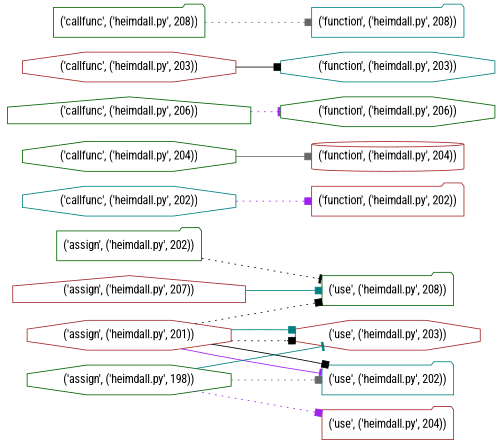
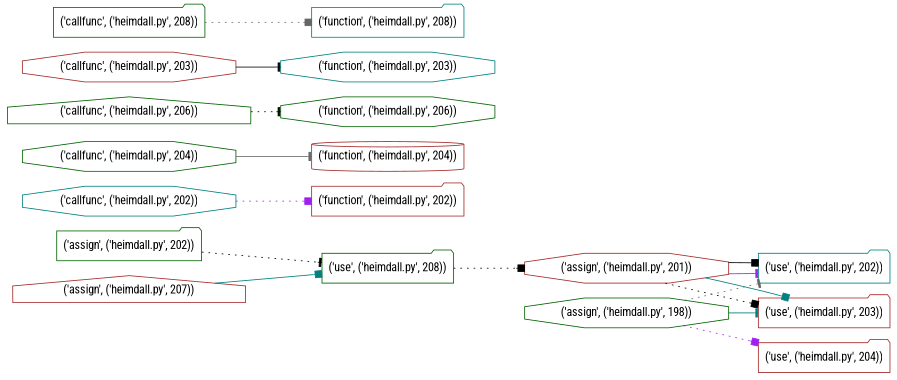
(254, 67) -> (256, 67)
(264, 112) -> (264, 112)
(269, 156) -> (272, 156)
(254, 314) -> (485, 268)
(388, 335) -> (824, 313)
(272, 380) -> (724, 292)
